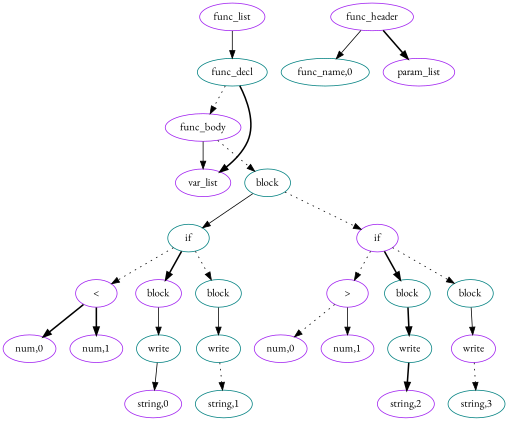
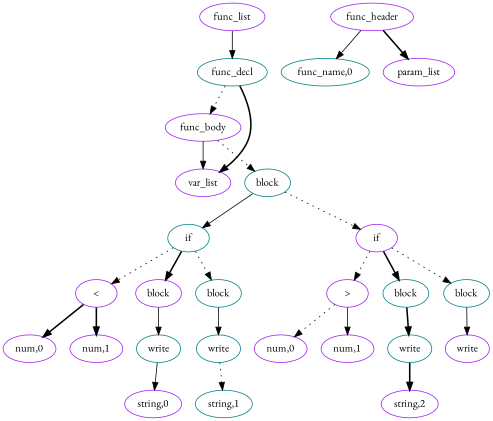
(477, 404) -> none
